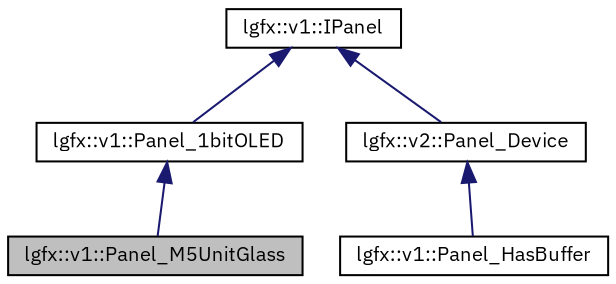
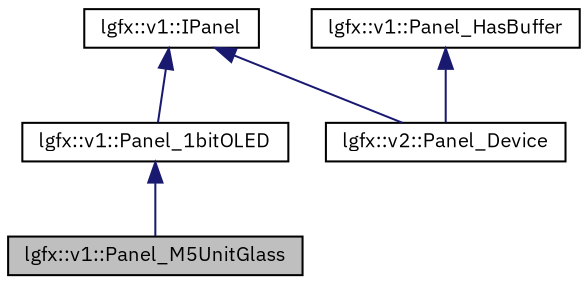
(471, 209) -> (446, 96)
